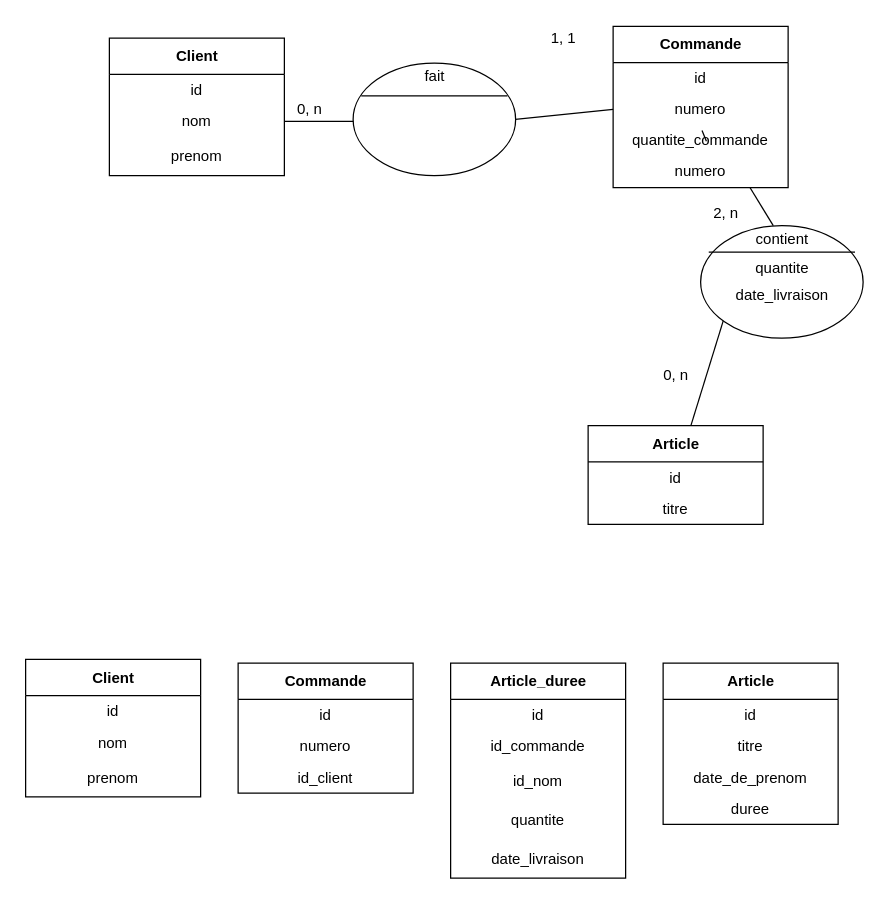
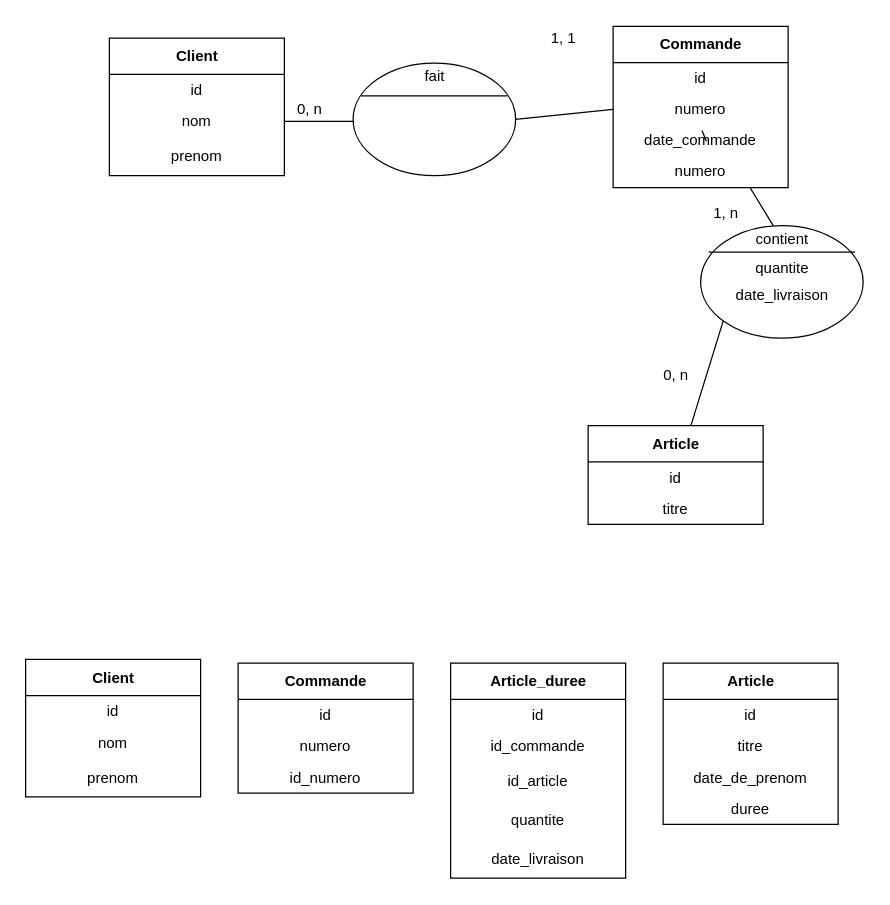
(701, 141) -> (701, 141)
(726, 213) -> (726, 213)
(326, 778) -> (326, 778)
(538, 782) -> (538, 782)
